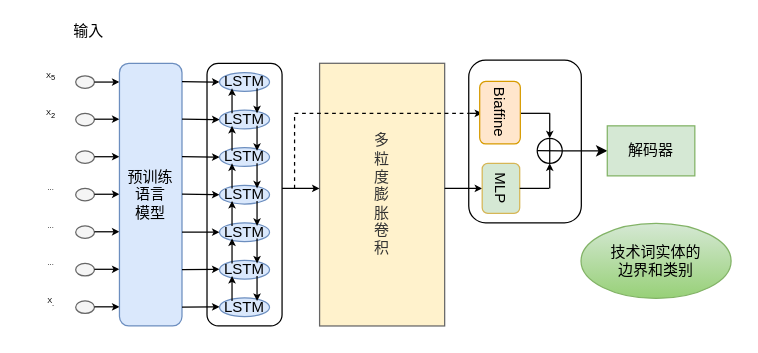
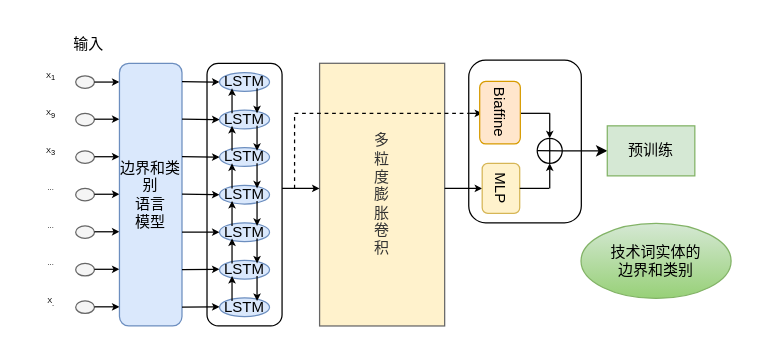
(88, 32) -> (88, 44)
(51, 76) -> (51, 76)
(51, 114) -> (51, 114)
(651, 151) -> (651, 151)
none -> (51, 157)
(501, 188) -> (501, 188)
(151, 194) -> (151, 194)
